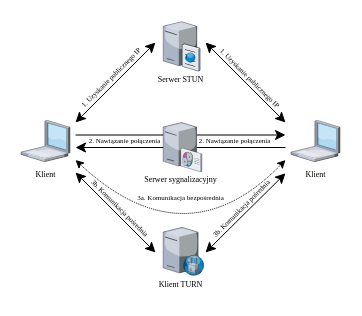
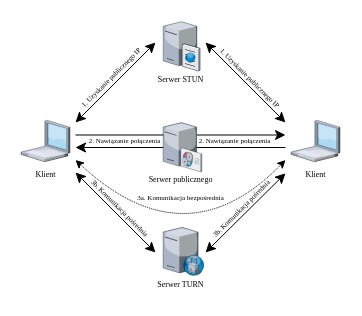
(181, 180) -> (181, 180)
(181, 285) -> (181, 285)
